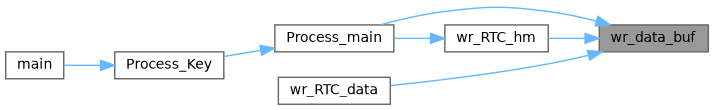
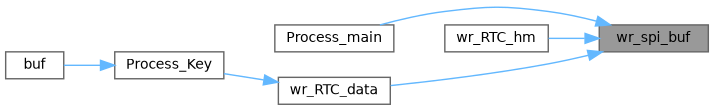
(412, 38) -> none
(654, 38) -> (654, 38)
(242, 53) -> (244, 77)
(35, 65) -> (35, 65)
